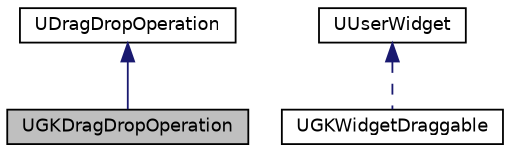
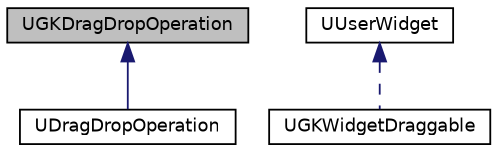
(128, 86) -> (128, 86)
